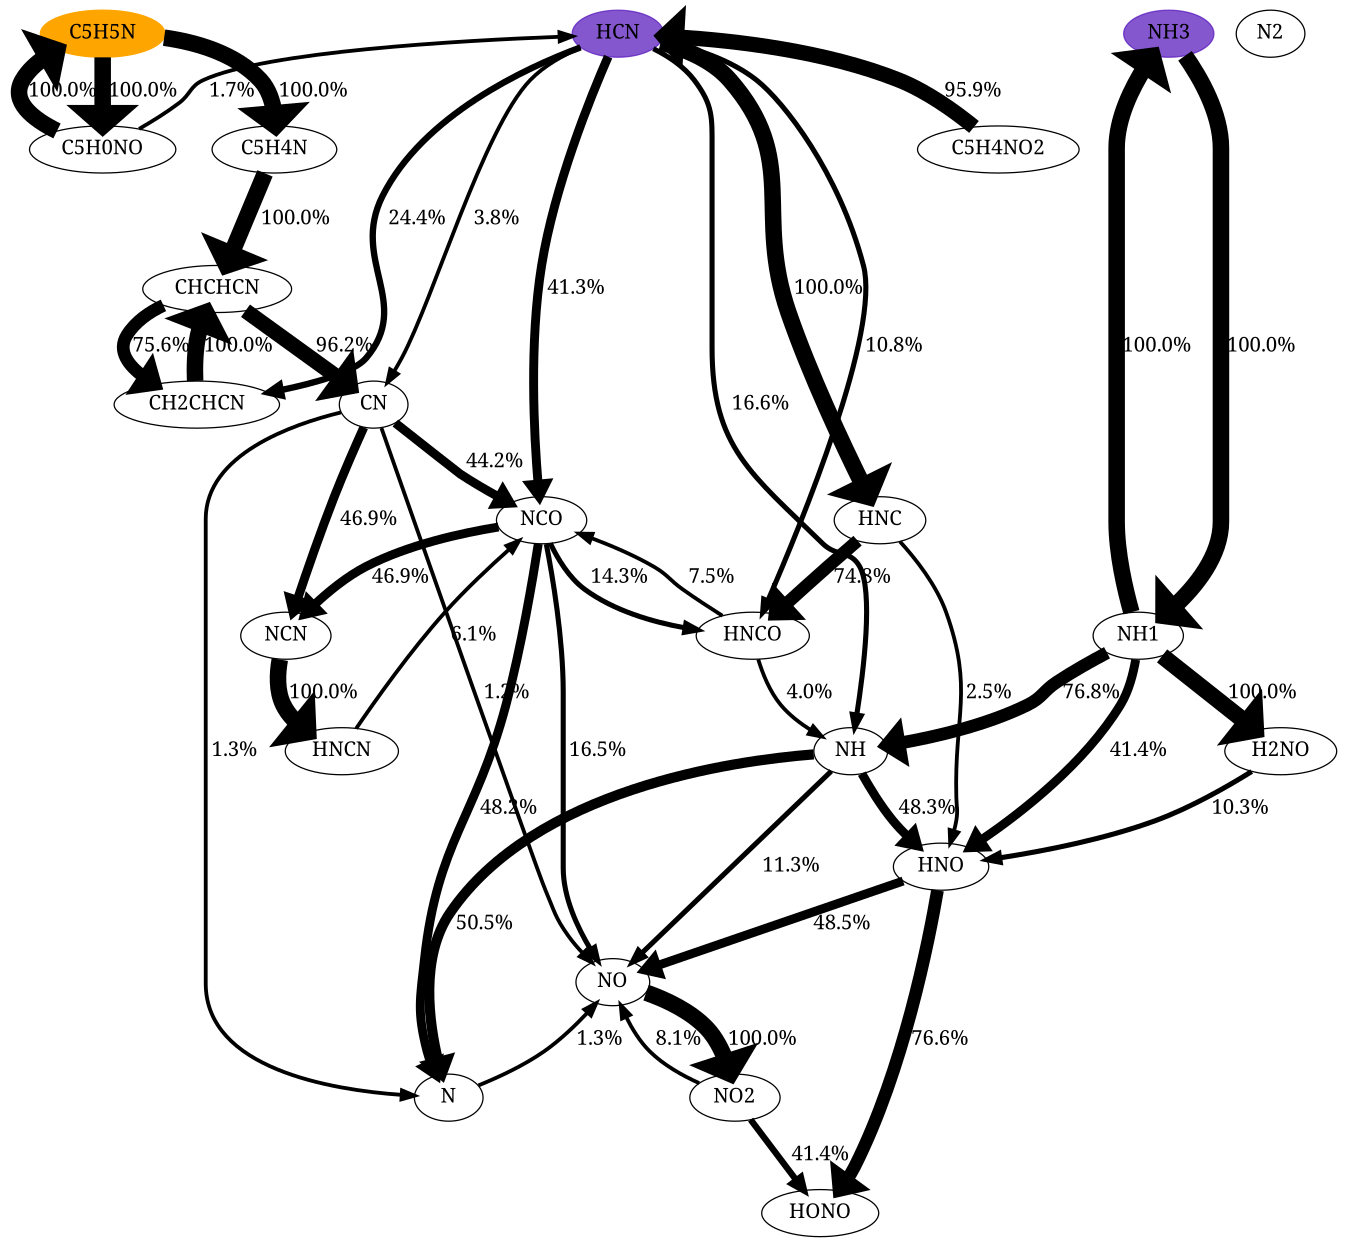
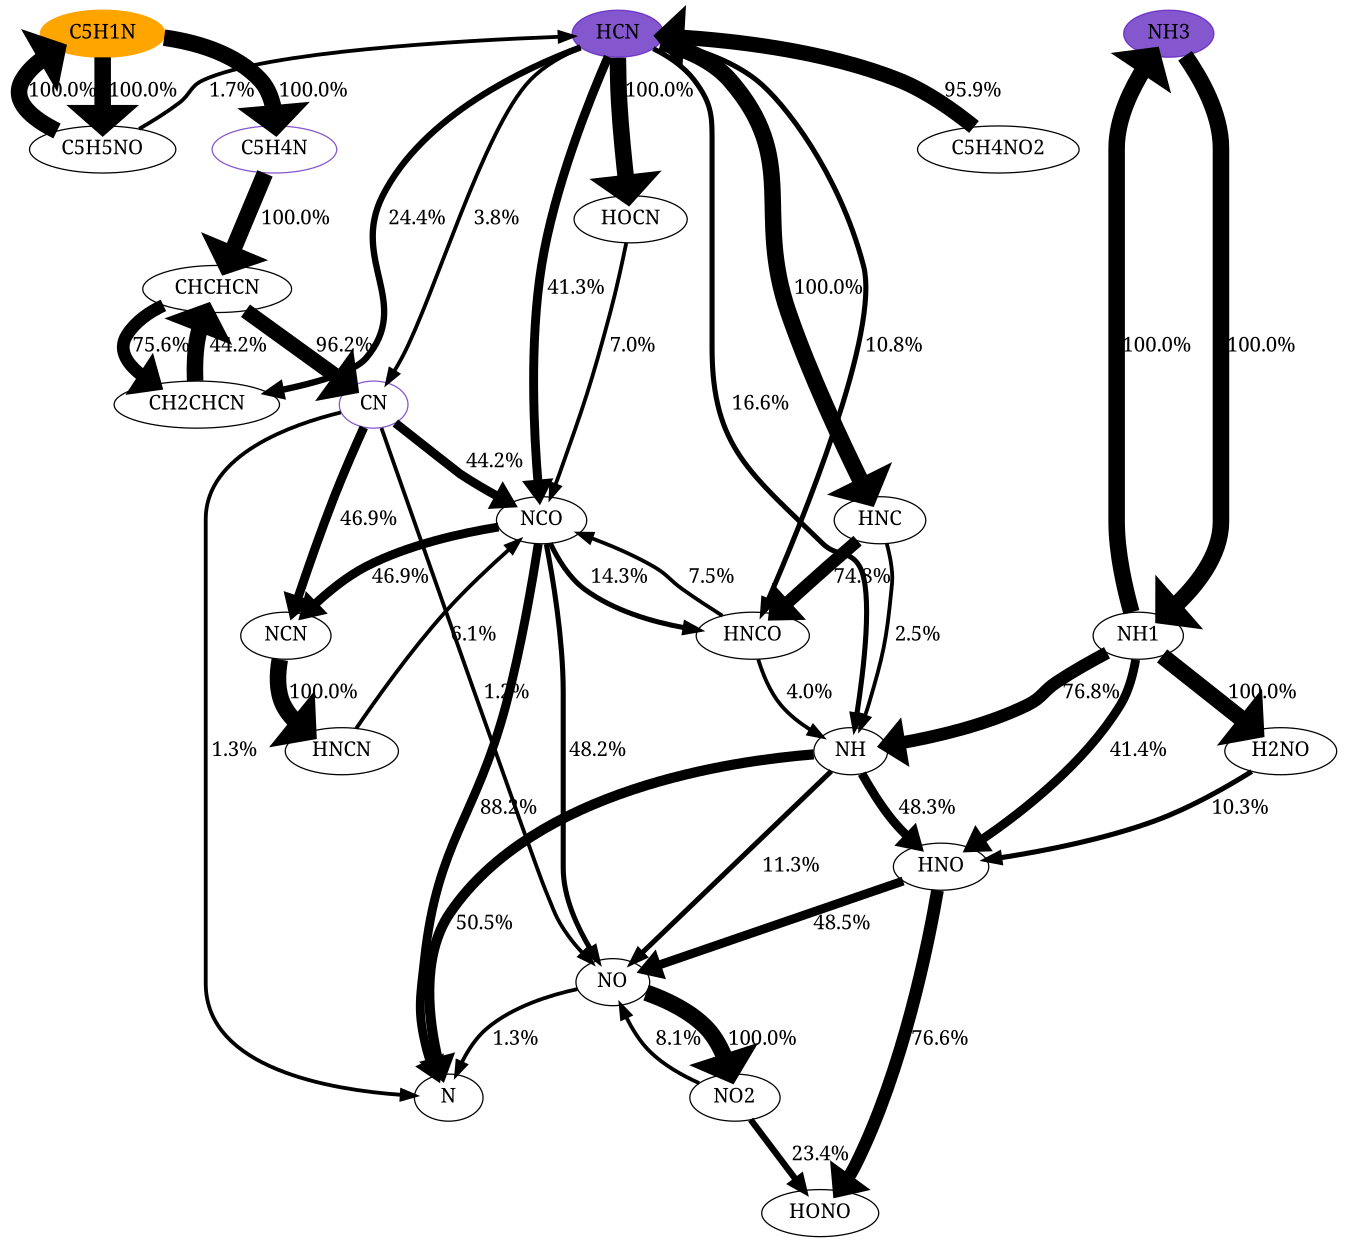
(103, 34) -> (103, 34)
(1271, 34) -> none
(103, 149) -> (103, 149)
(274, 149) -> (274, 149)
none -> (631, 219)
(236, 347) -> (236, 347)
(374, 405) -> (374, 405)
(961, 678) -> (887, 631)
(595, 751) -> (595, 751)
(506, 809) -> (506, 809)
(538, 1056) -> (510, 1013)
(818, 1155) -> (818, 1155)
